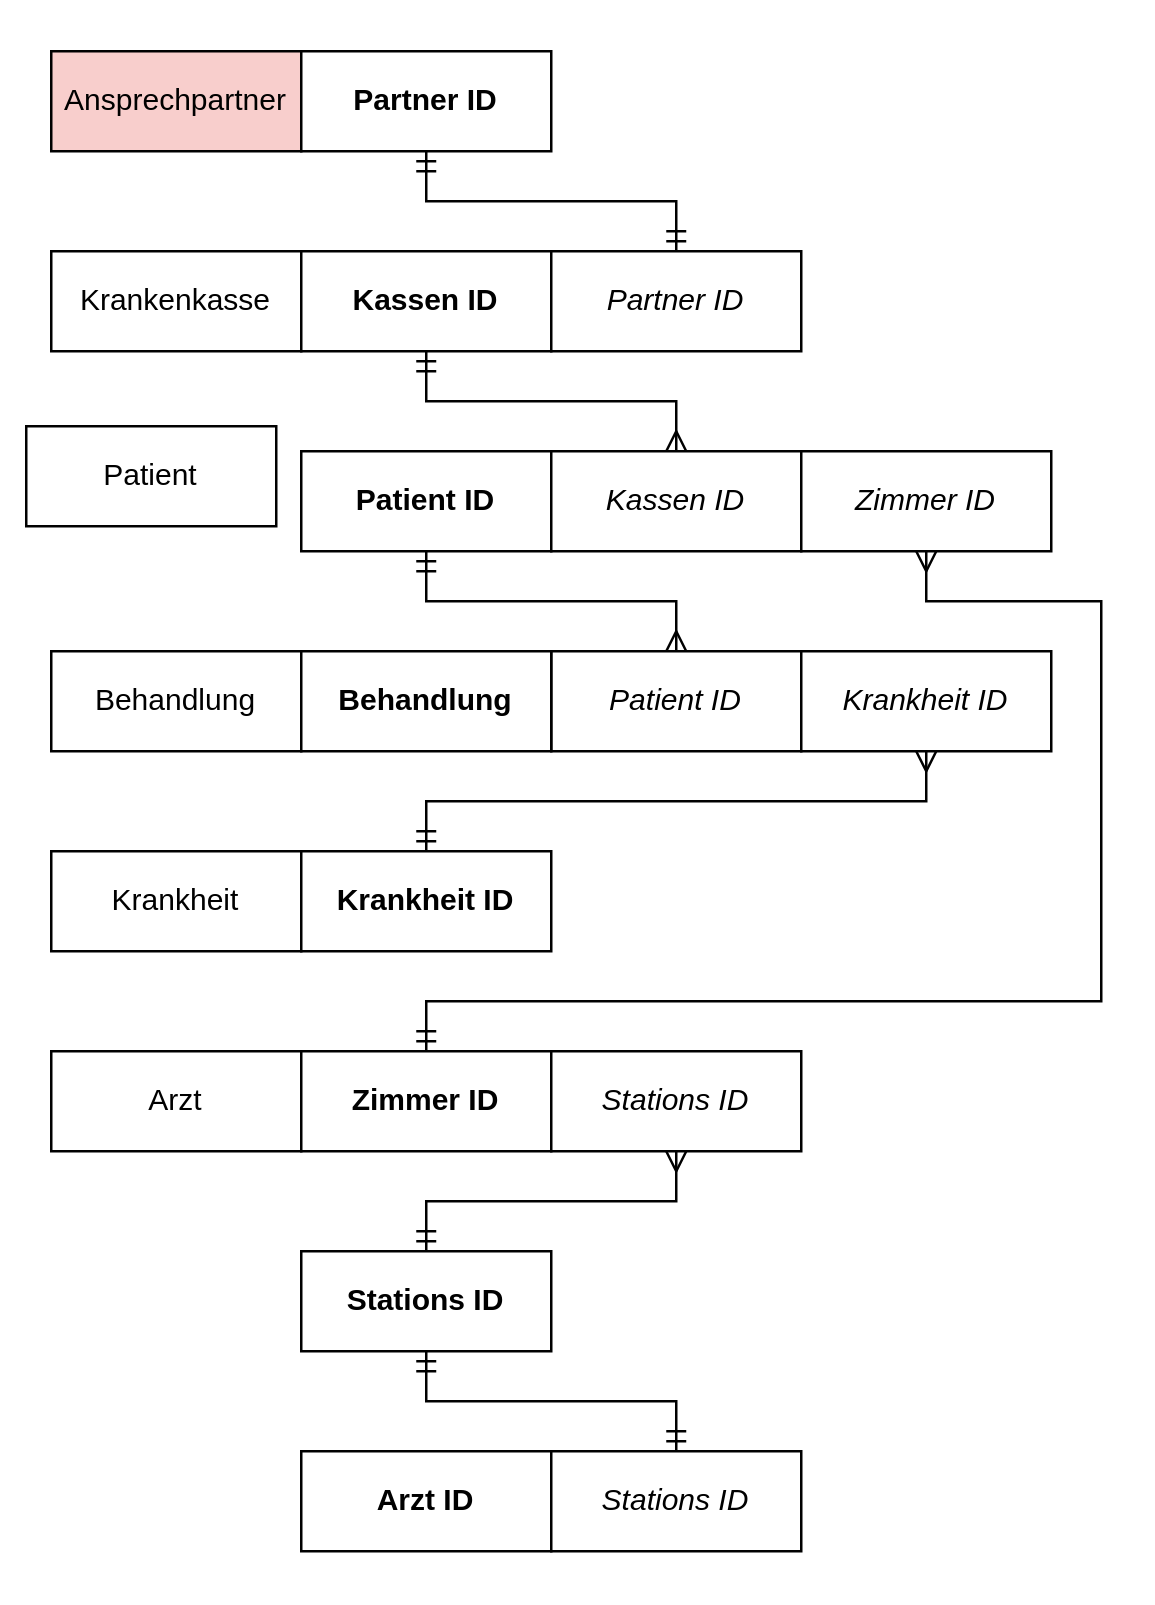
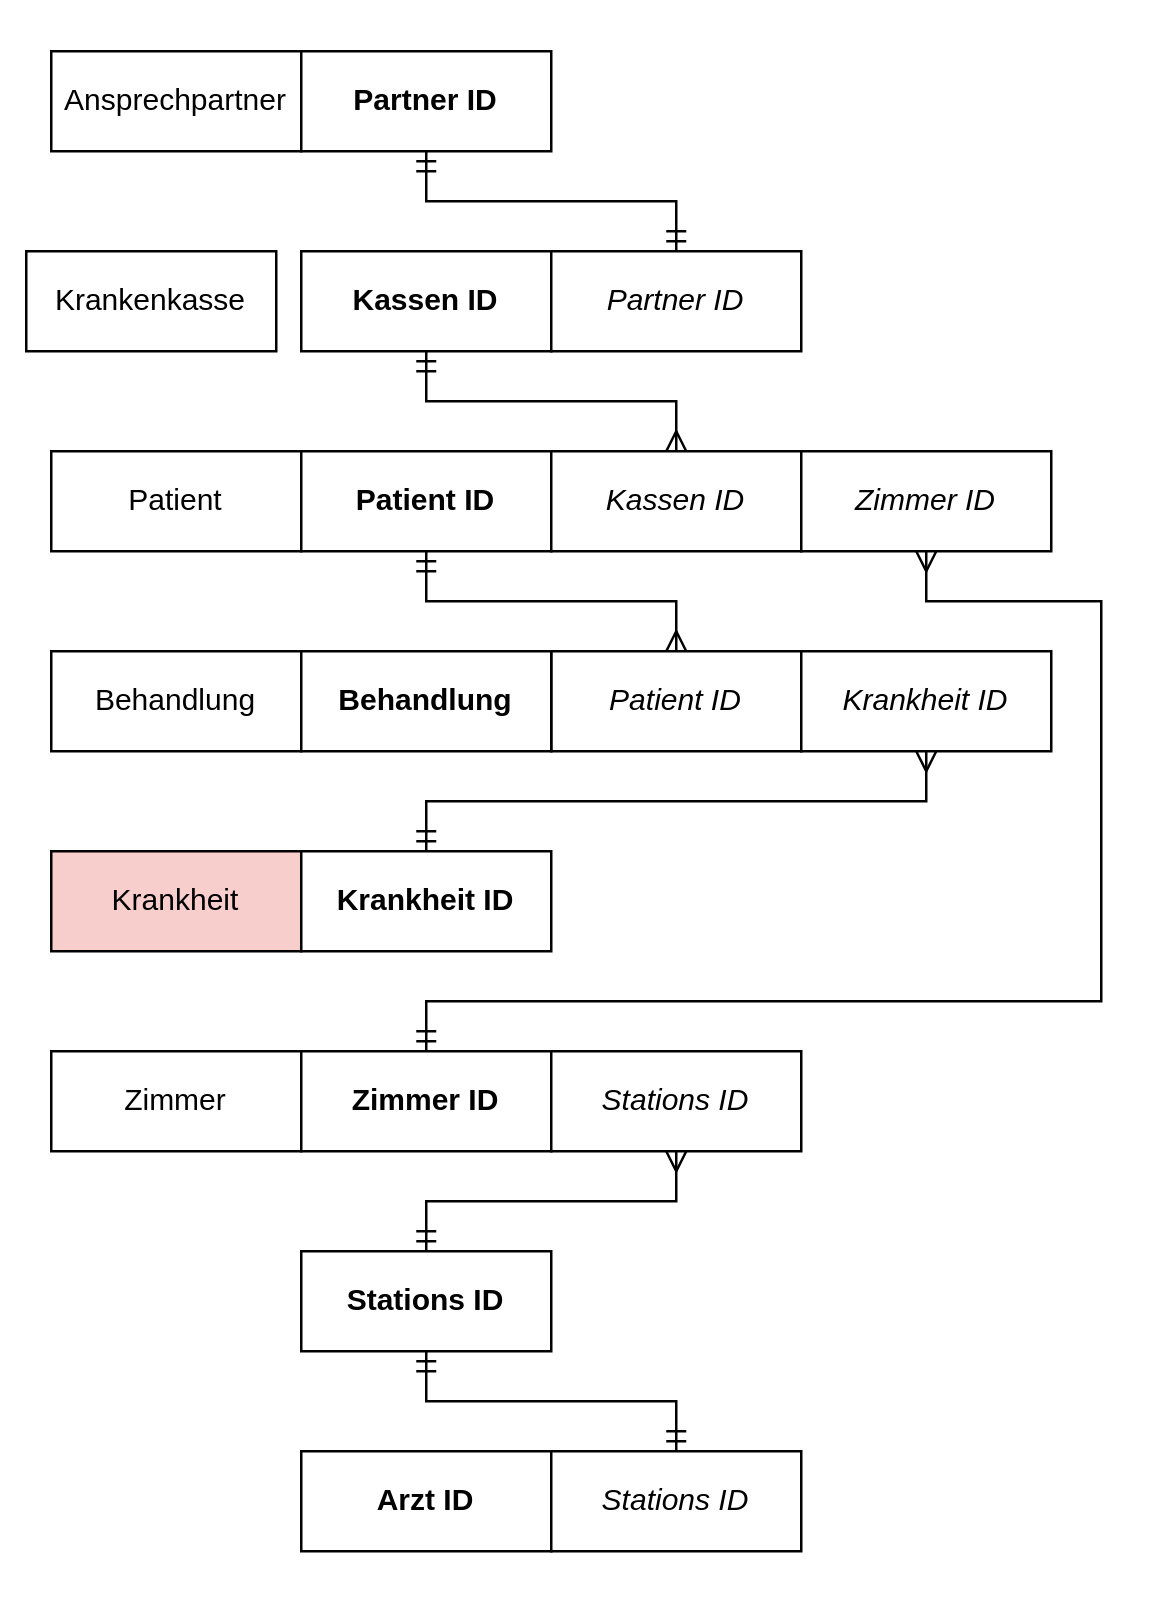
(176, 101) -> (176, 101)
(176, 301) -> (151, 301)
(151, 476) -> (176, 501)
(176, 901) -> (176, 901)
(176, 1101) -> (176, 1101)
